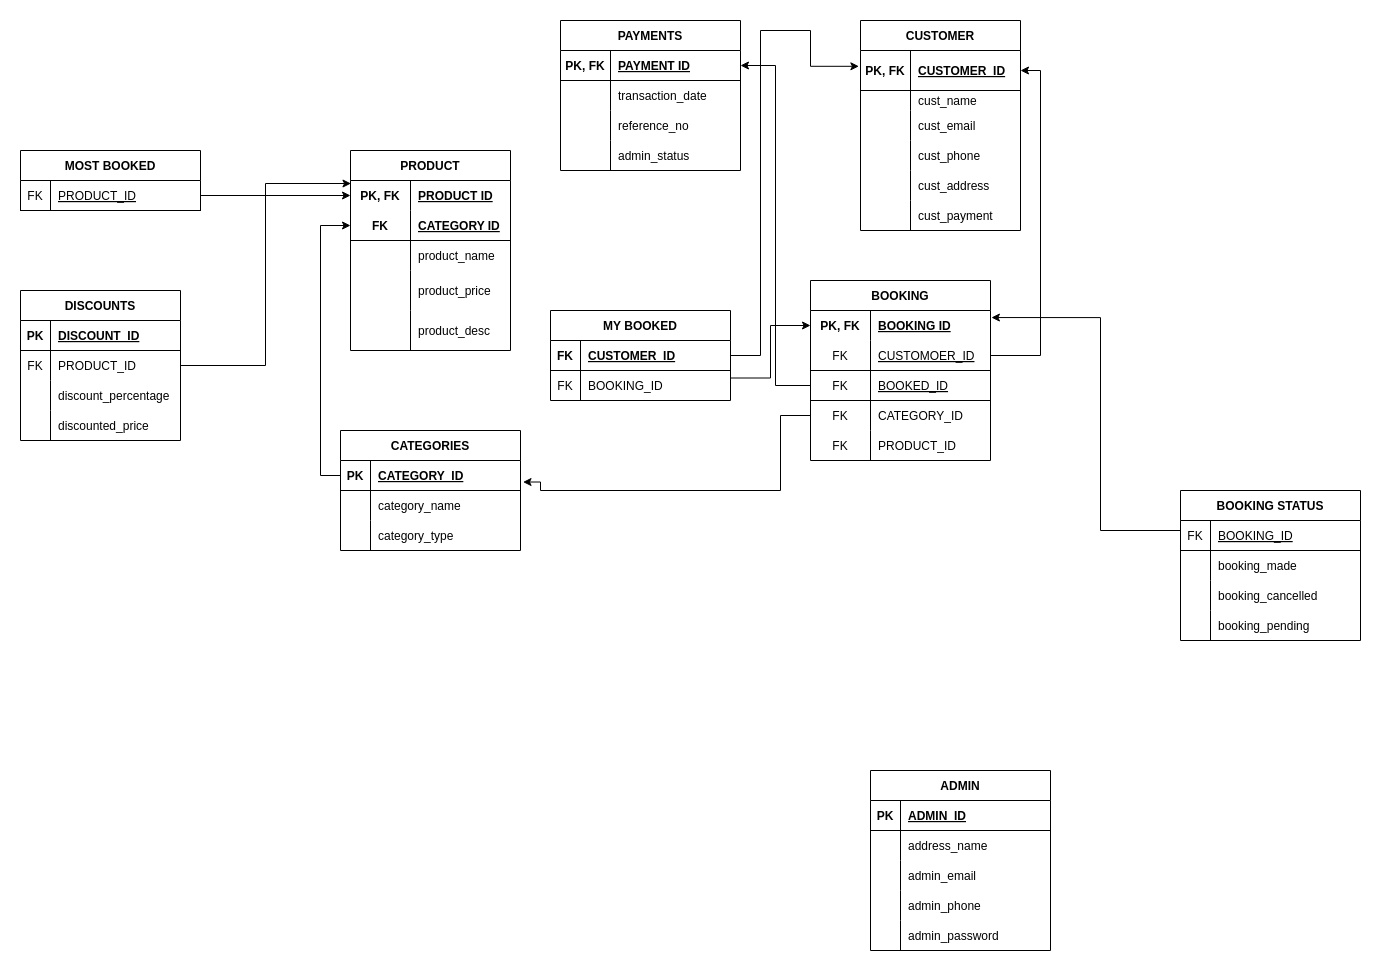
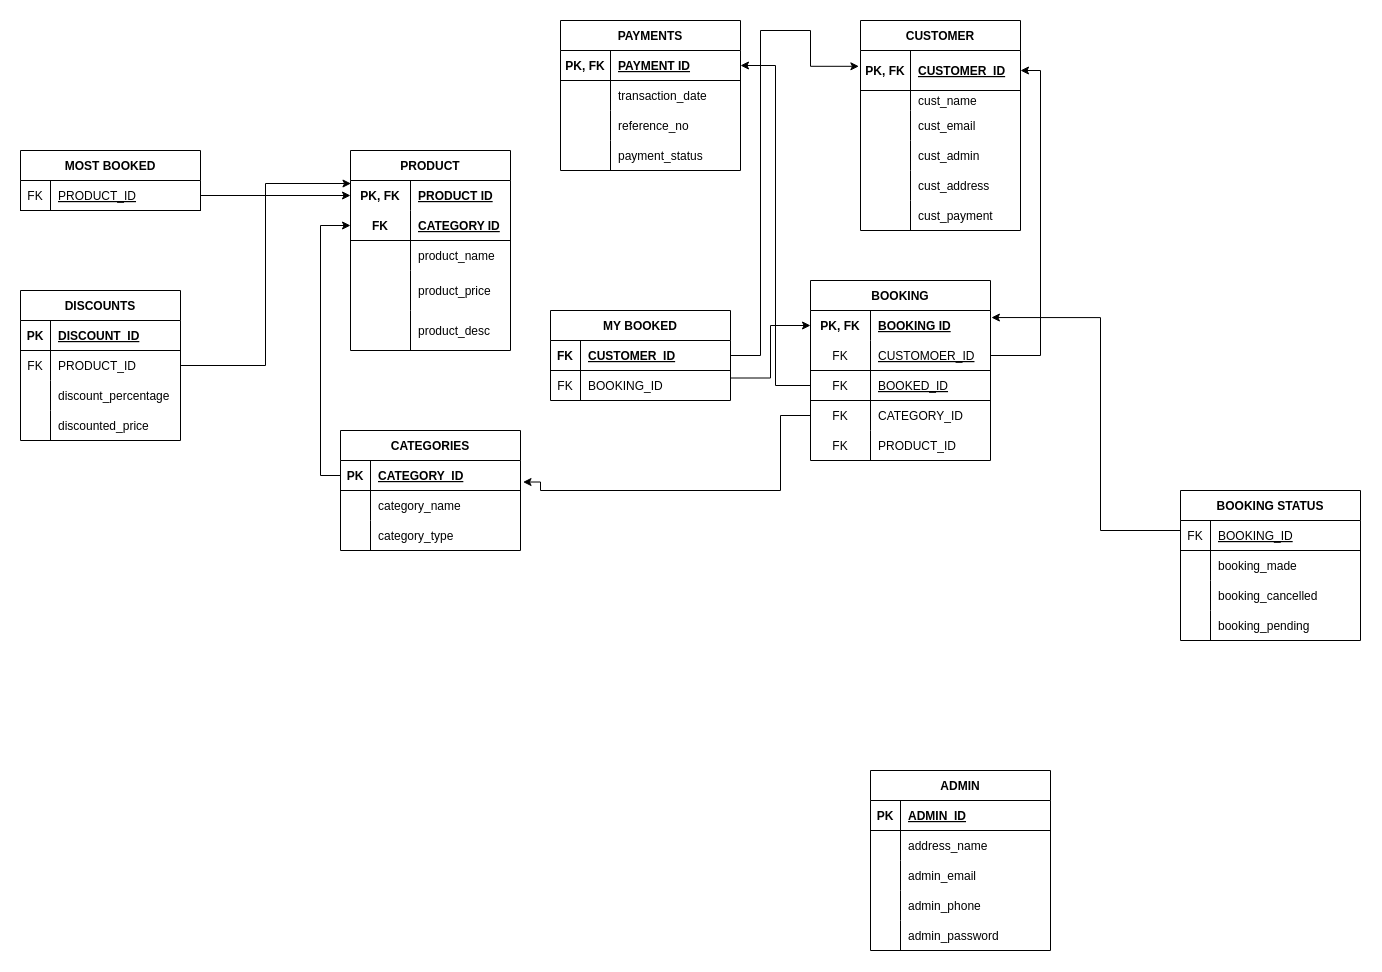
(657, 156) -> (665, 156)
(952, 156) -> (950, 156)
